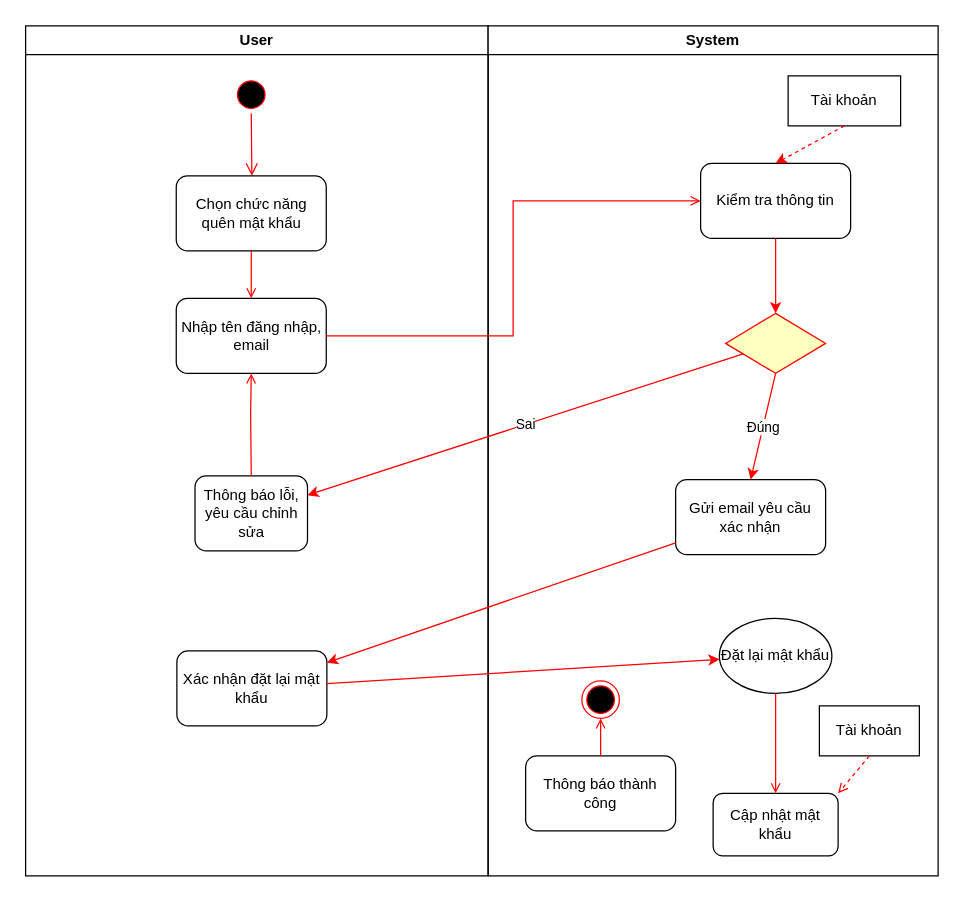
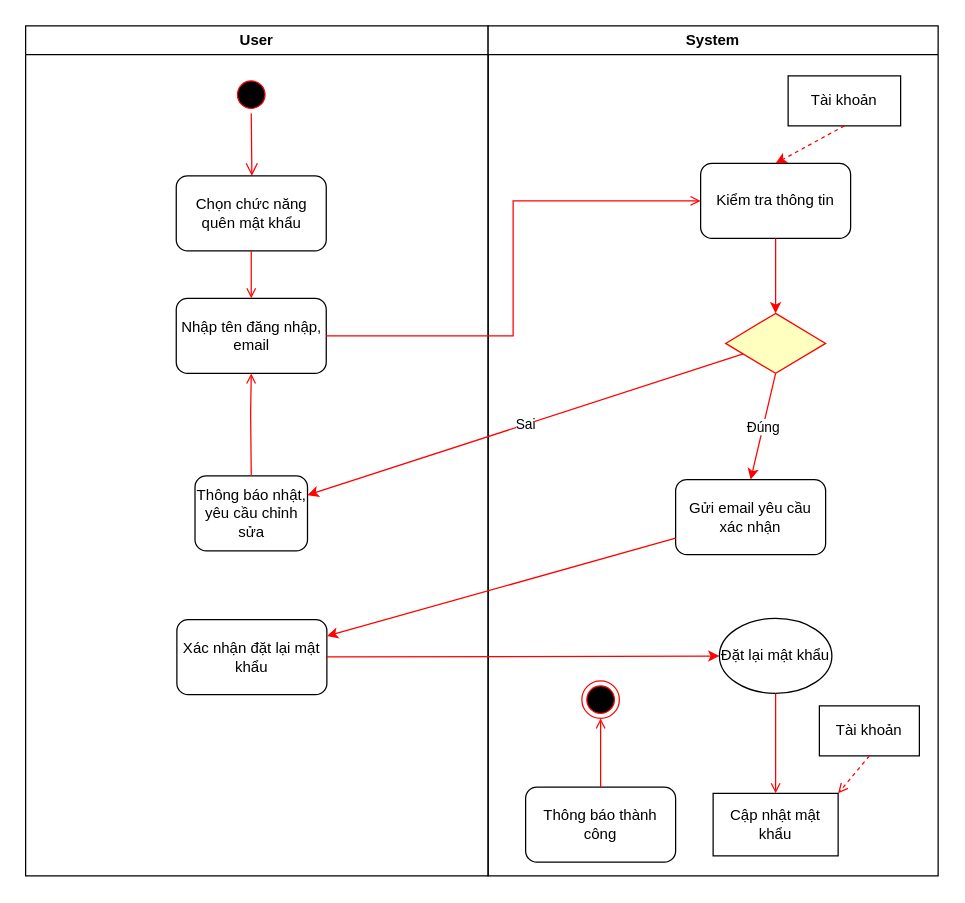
(252, 513) -> (252, 513)
(252, 688) -> (252, 657)
(601, 793) -> (601, 824)
(776, 824) -> (776, 824)
